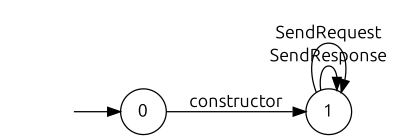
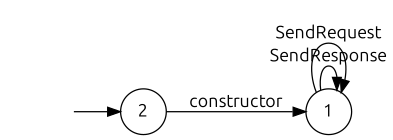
(143, 112) -> (143, 112)
